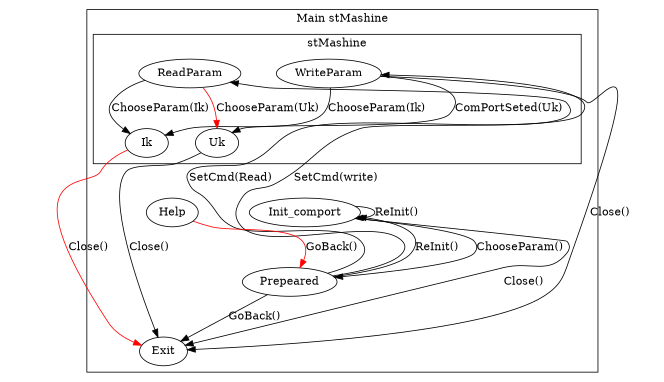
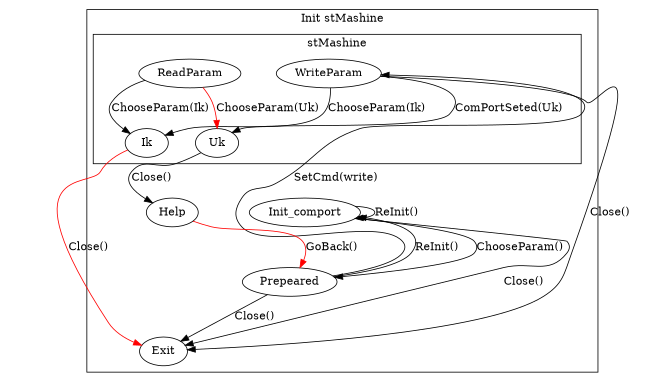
(342, 19) -> (342, 19)
(290, 133) -> none
(121, 213) -> (134, 169)
(255, 317) -> (255, 317)
